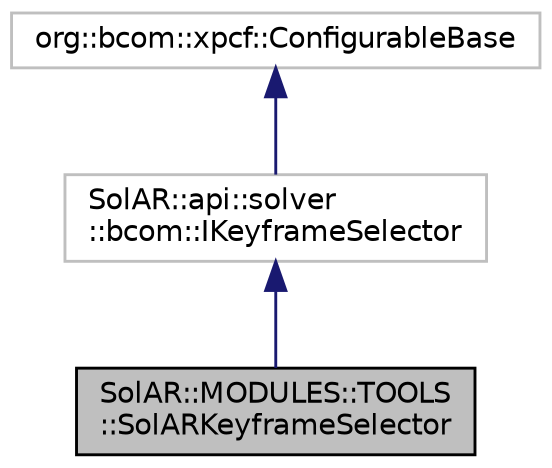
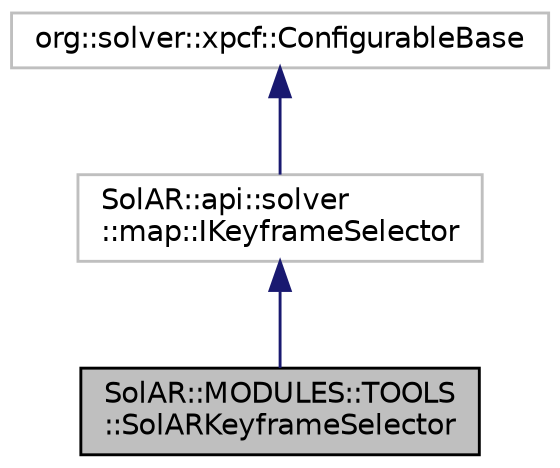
(276, 40) -> (280, 40)
(276, 218) -> (280, 218)
